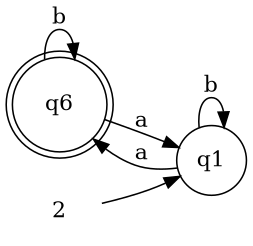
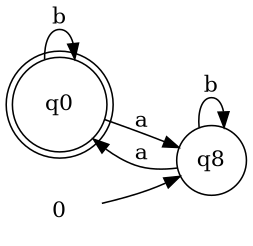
(60, 105) -> (60, 105)
(212, 160) -> (212, 160)
(60, 212) -> (60, 212)
